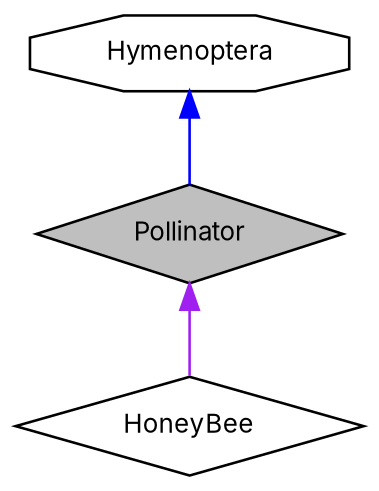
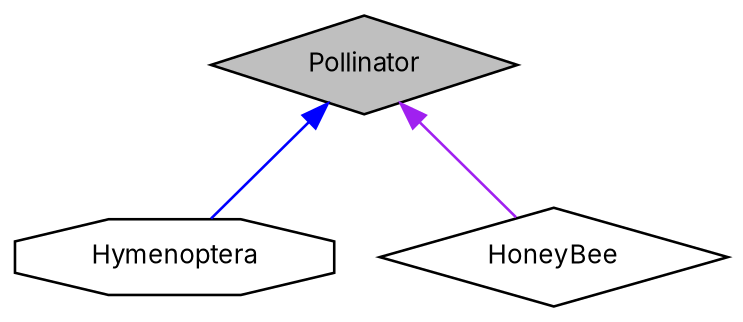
(190, 151) -> (260, 170)
